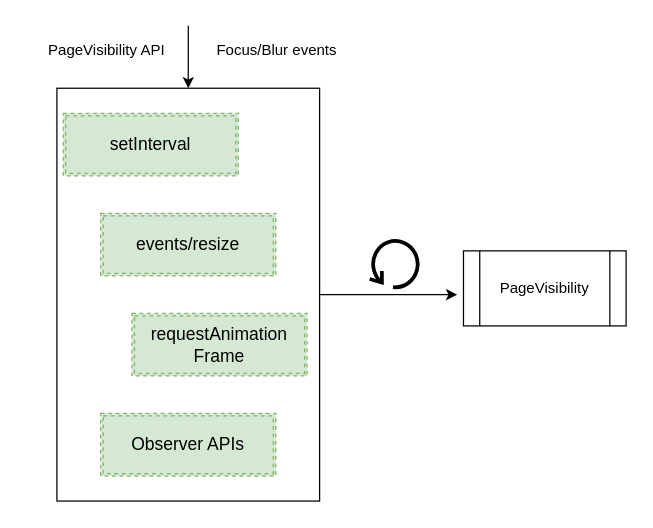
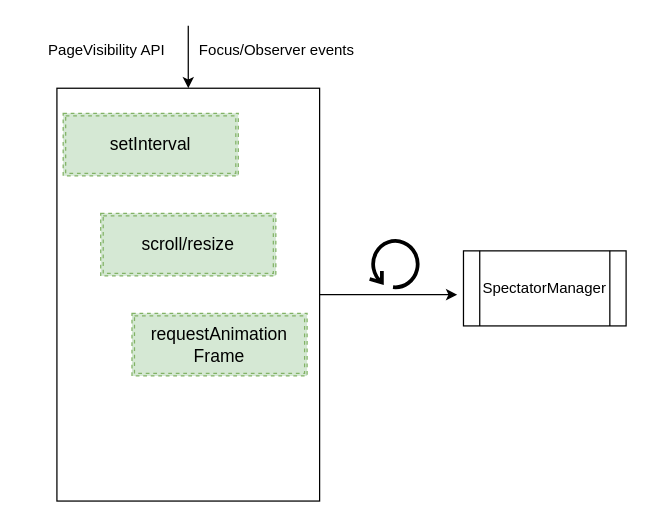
(277, 51) -> (277, 51)
(188, 244) -> (188, 244)
(544, 288) -> (544, 288)
(188, 444) -> none
